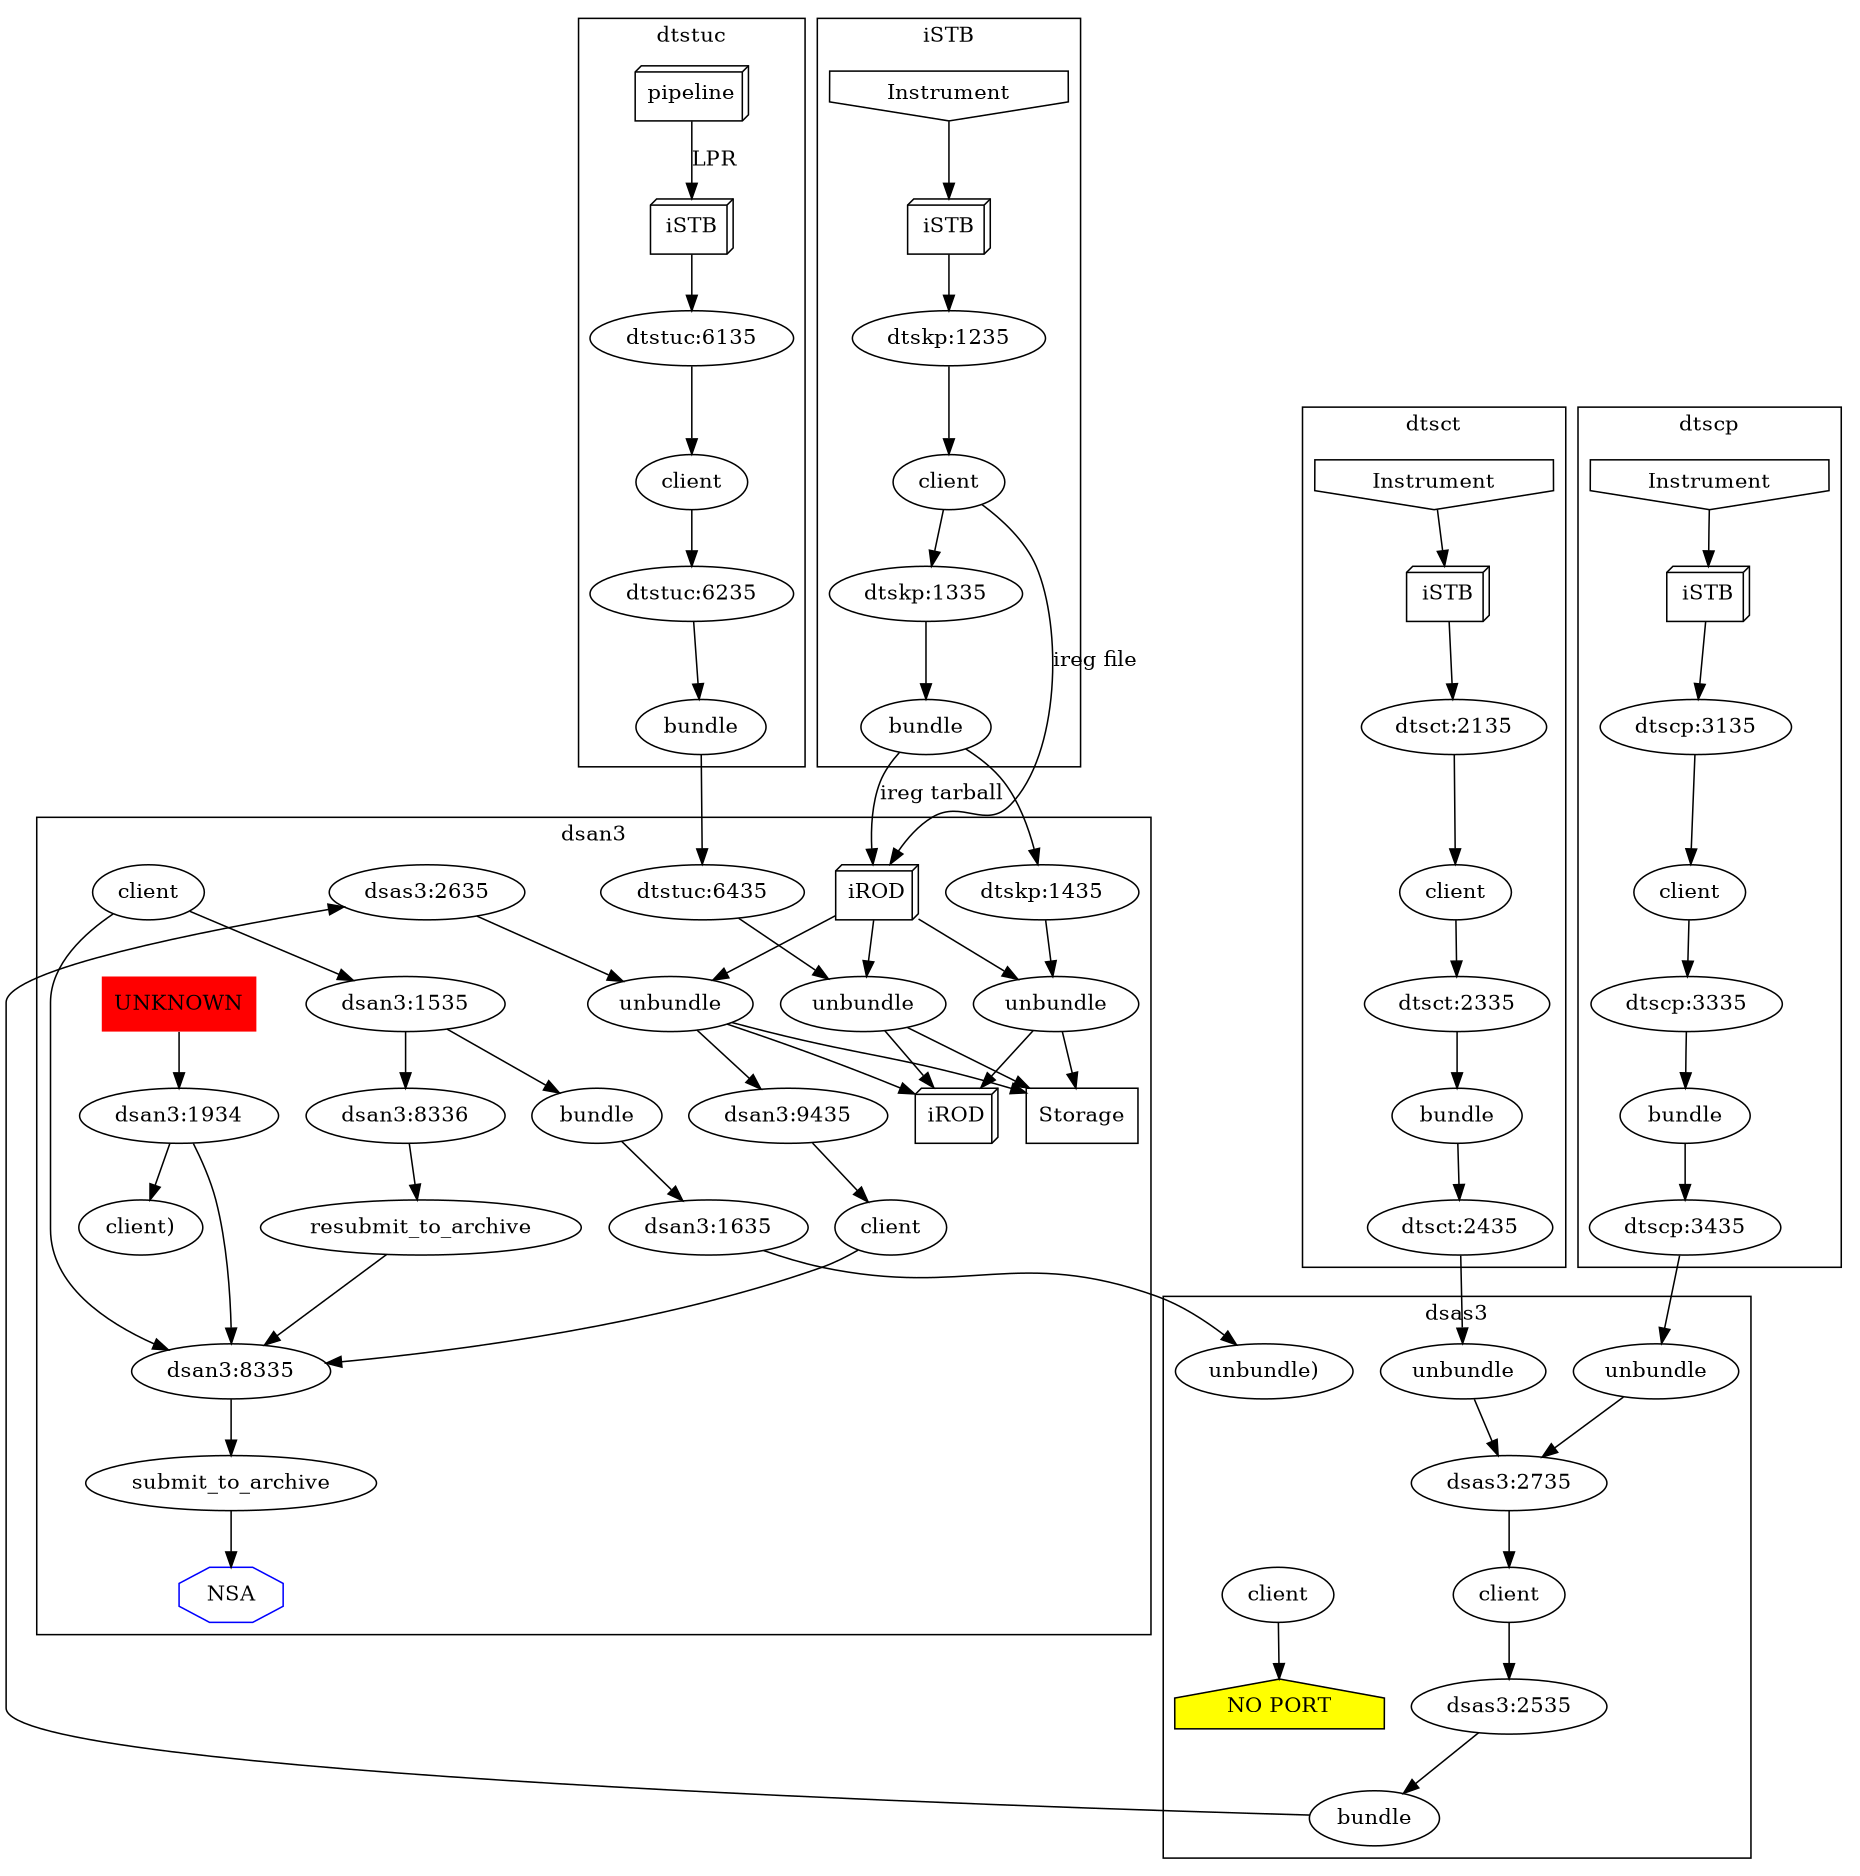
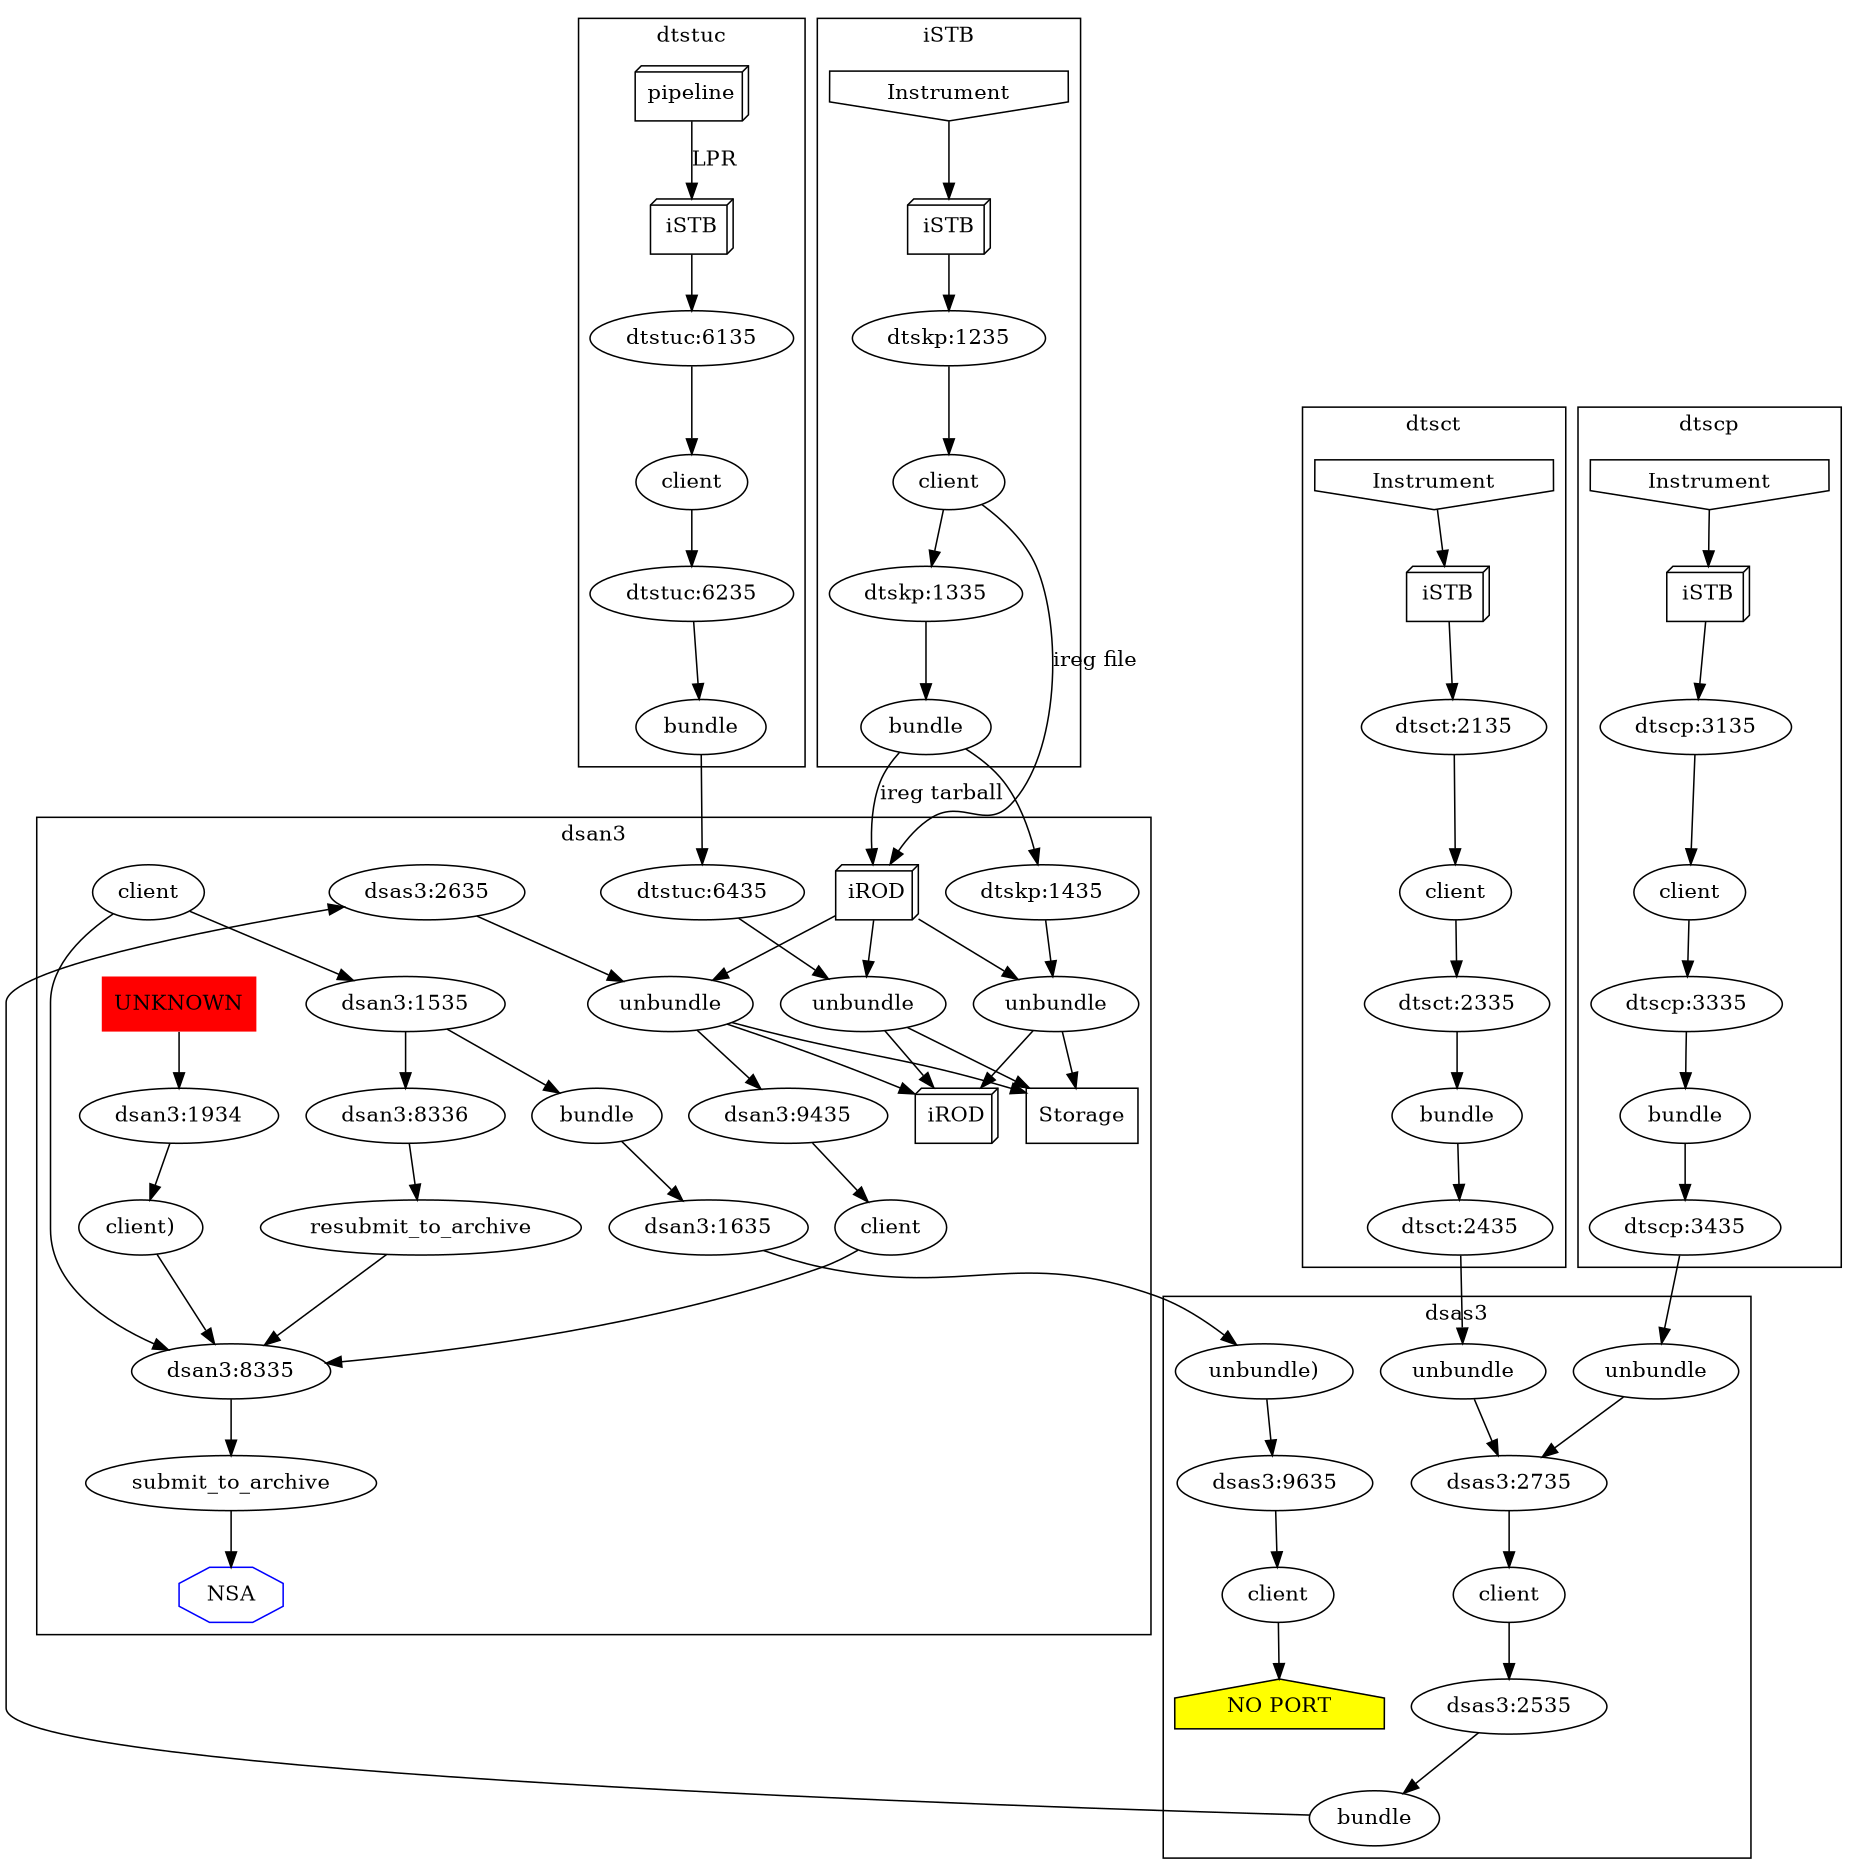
(223, 1233) -> (181, 1292)
none -> (1275, 1483)
